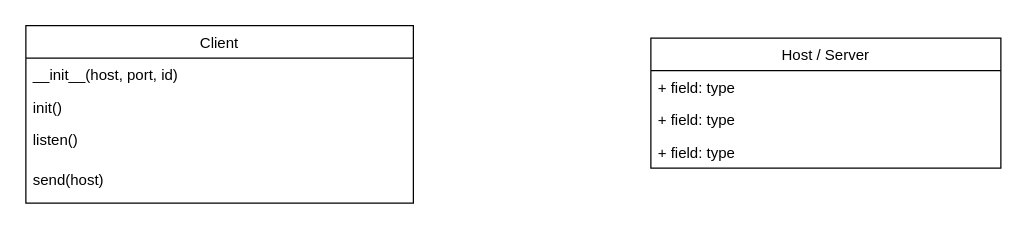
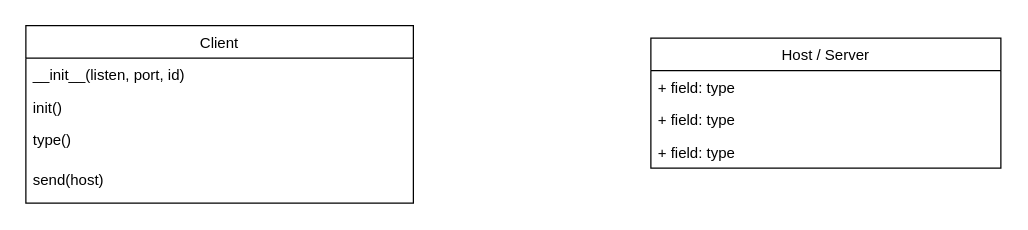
(120, 75) -> (124, 75)
(62, 140) -> (58, 140)
